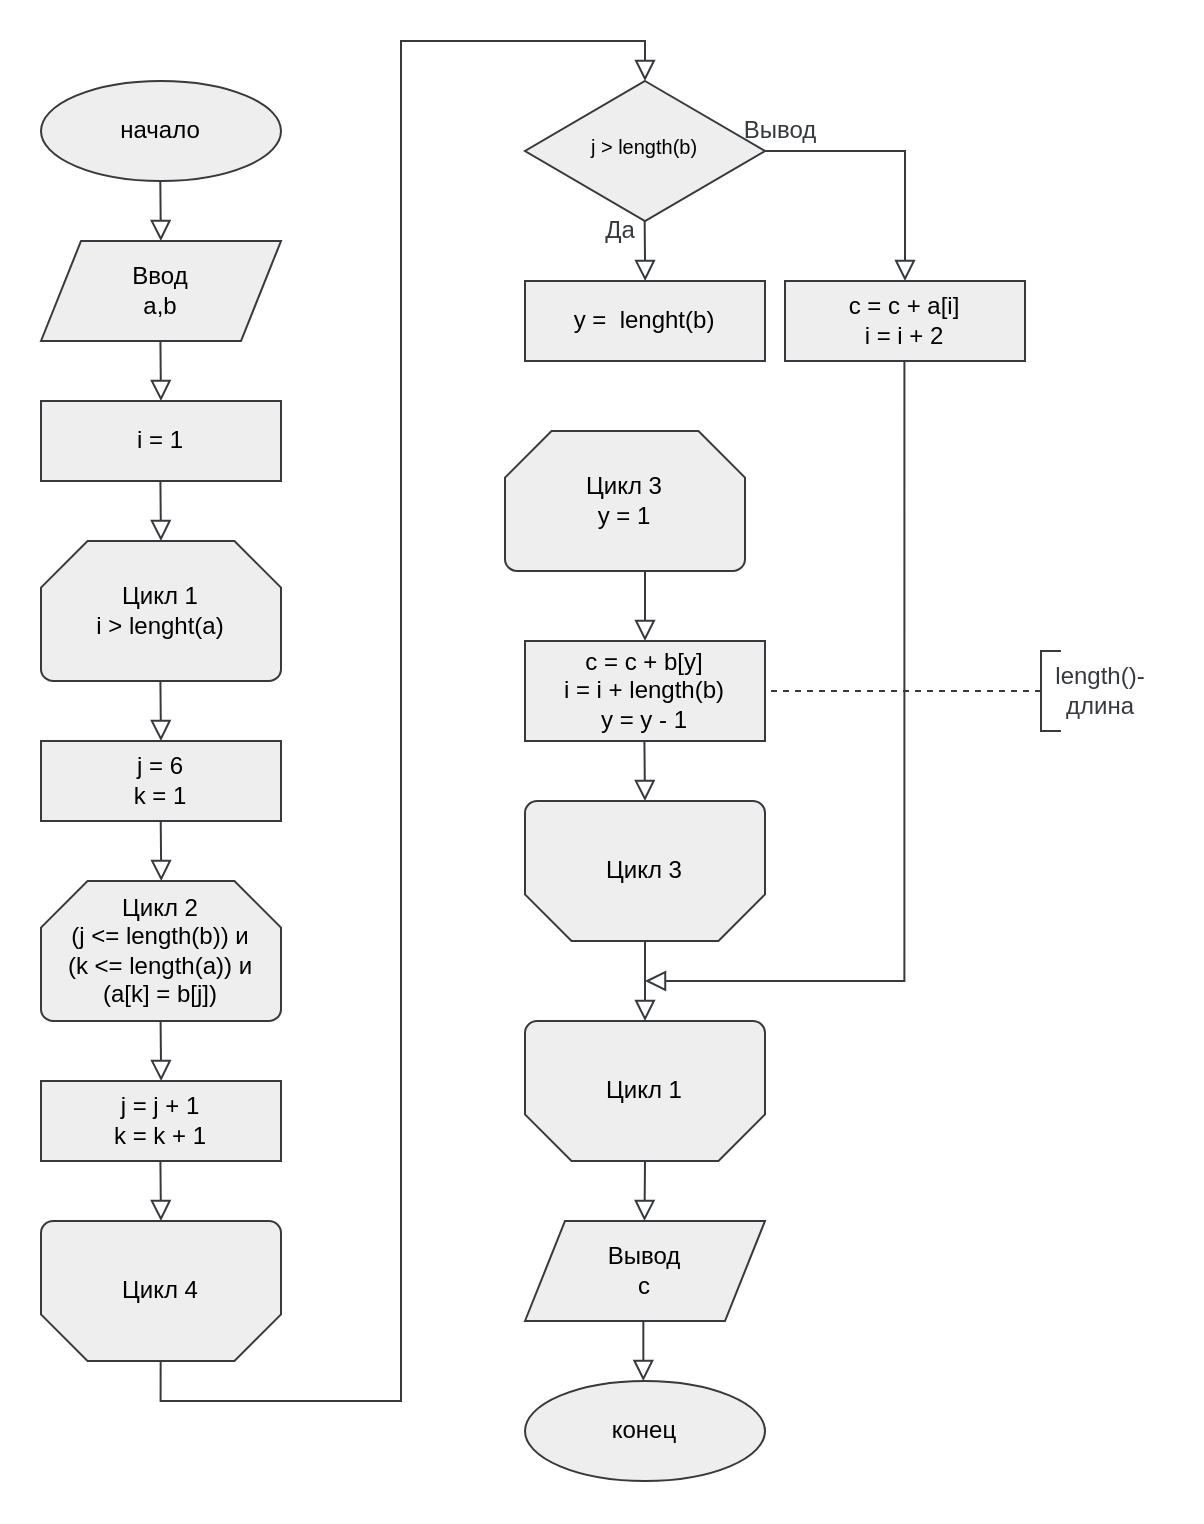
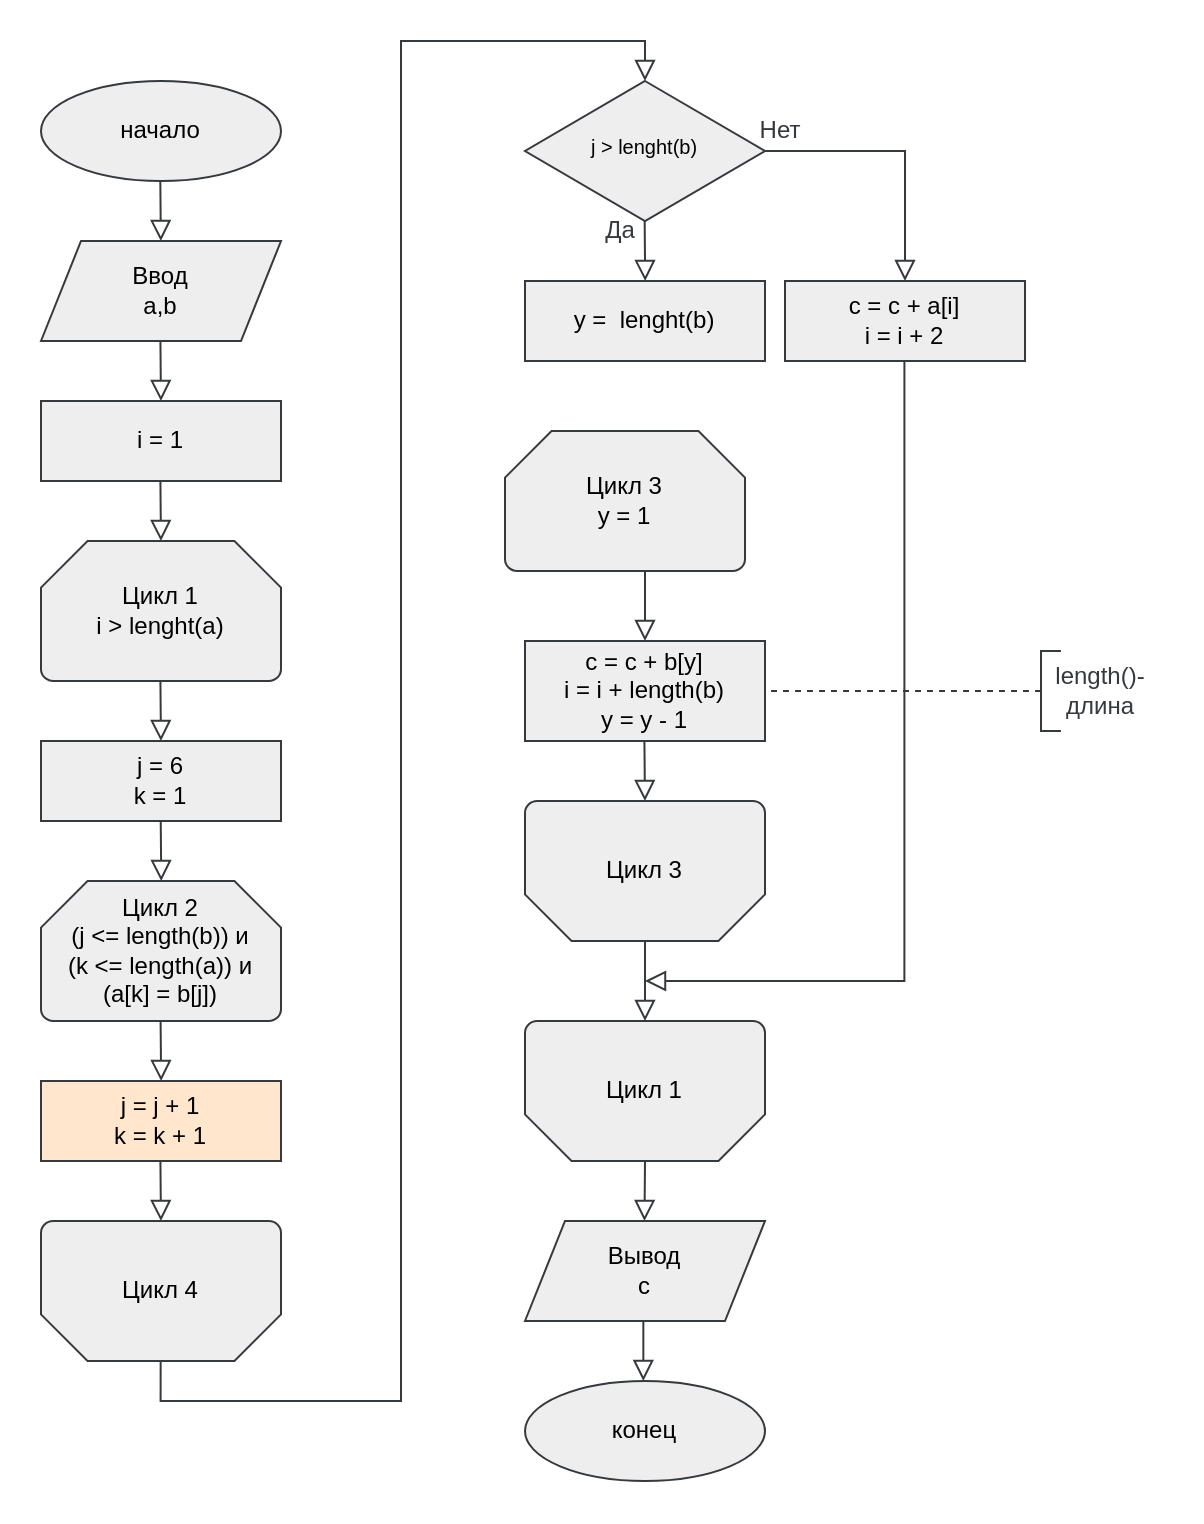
(781, 131) -> (781, 131)
(645, 147) -> (645, 147)
(161, 1121) -> (161, 1121)
